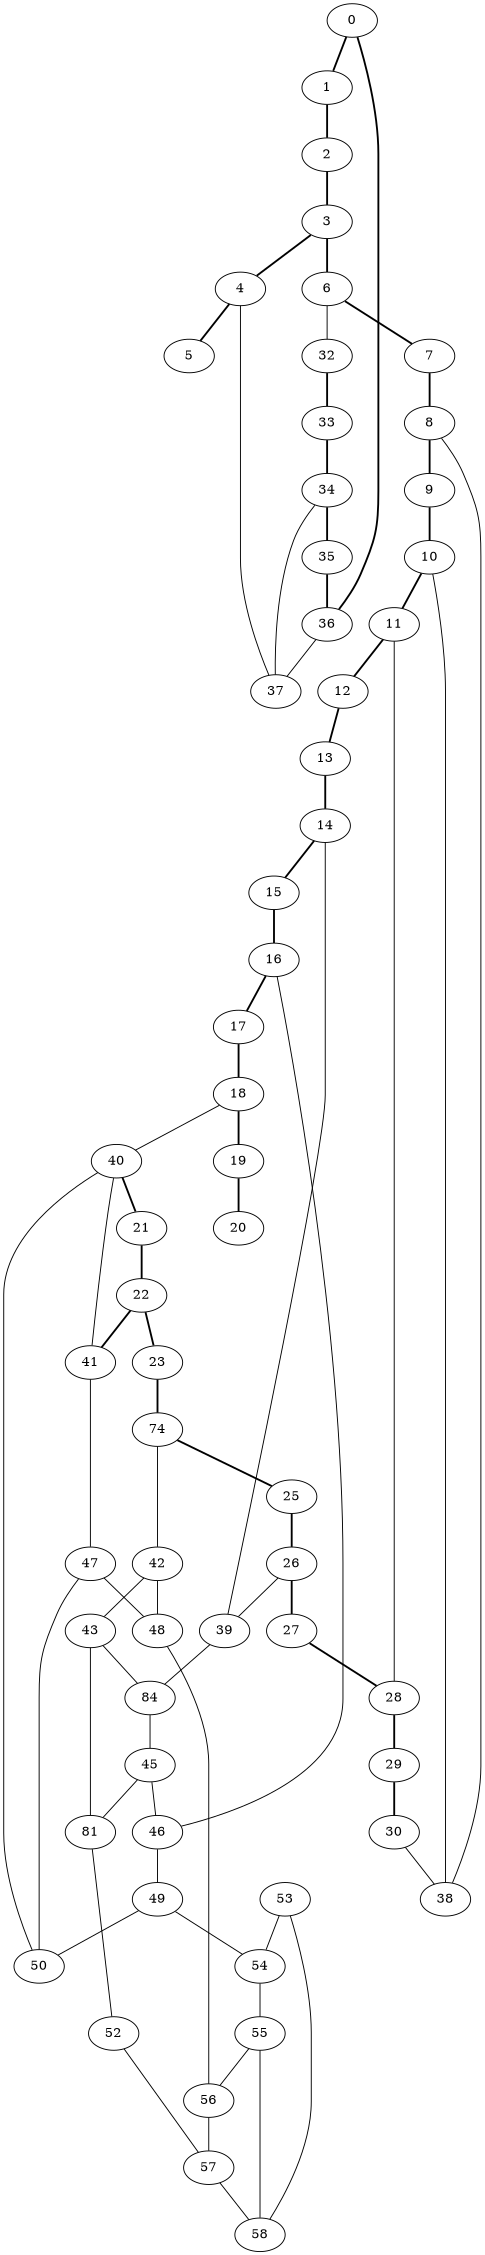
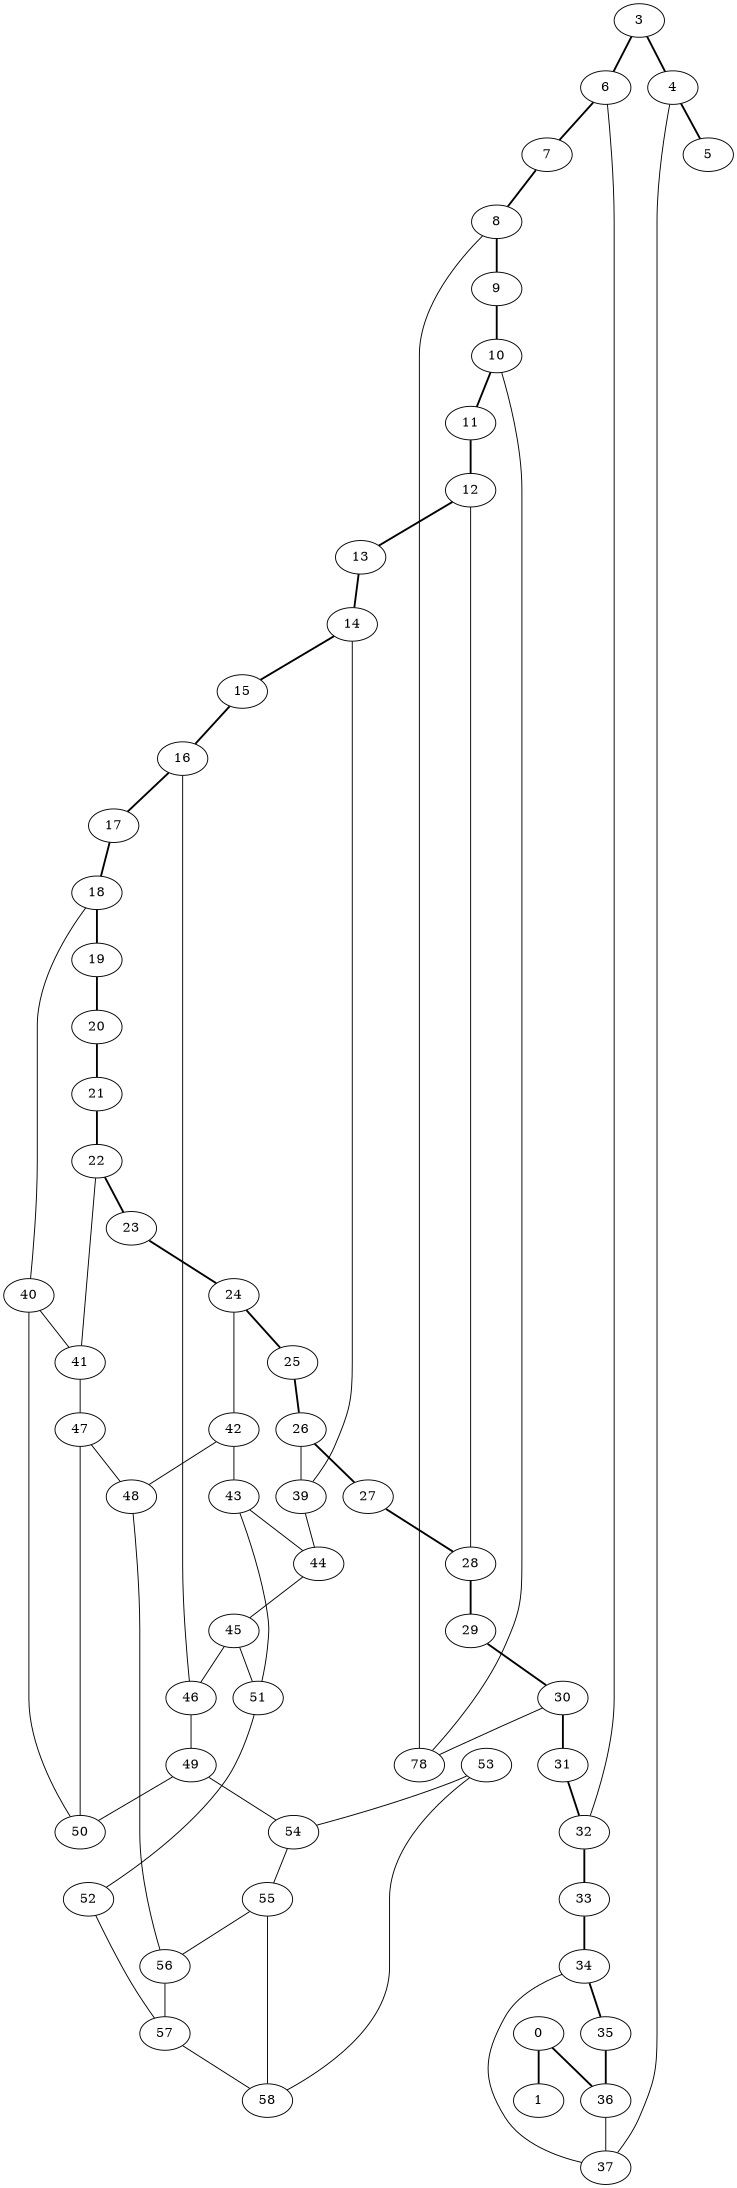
(327, 155) -> none
(394, 1161) -> (471, 1027)
(129, 1195) -> (97, 1061)
(116, 1329) -> (89, 1262)
(157, 1430) -> (234, 1295)
(150, 1698) -> (319, 1564)
none -> (563, 1765)
(90, 1832) -> (258, 1698)
(445, 1899) -> (419, 1765)
